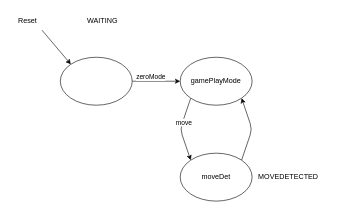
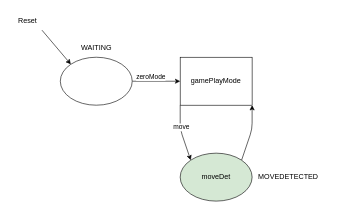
(102, 21) -> (96, 48)
(216, 81) -> (216, 81)
(216, 177) -> (216, 177)
